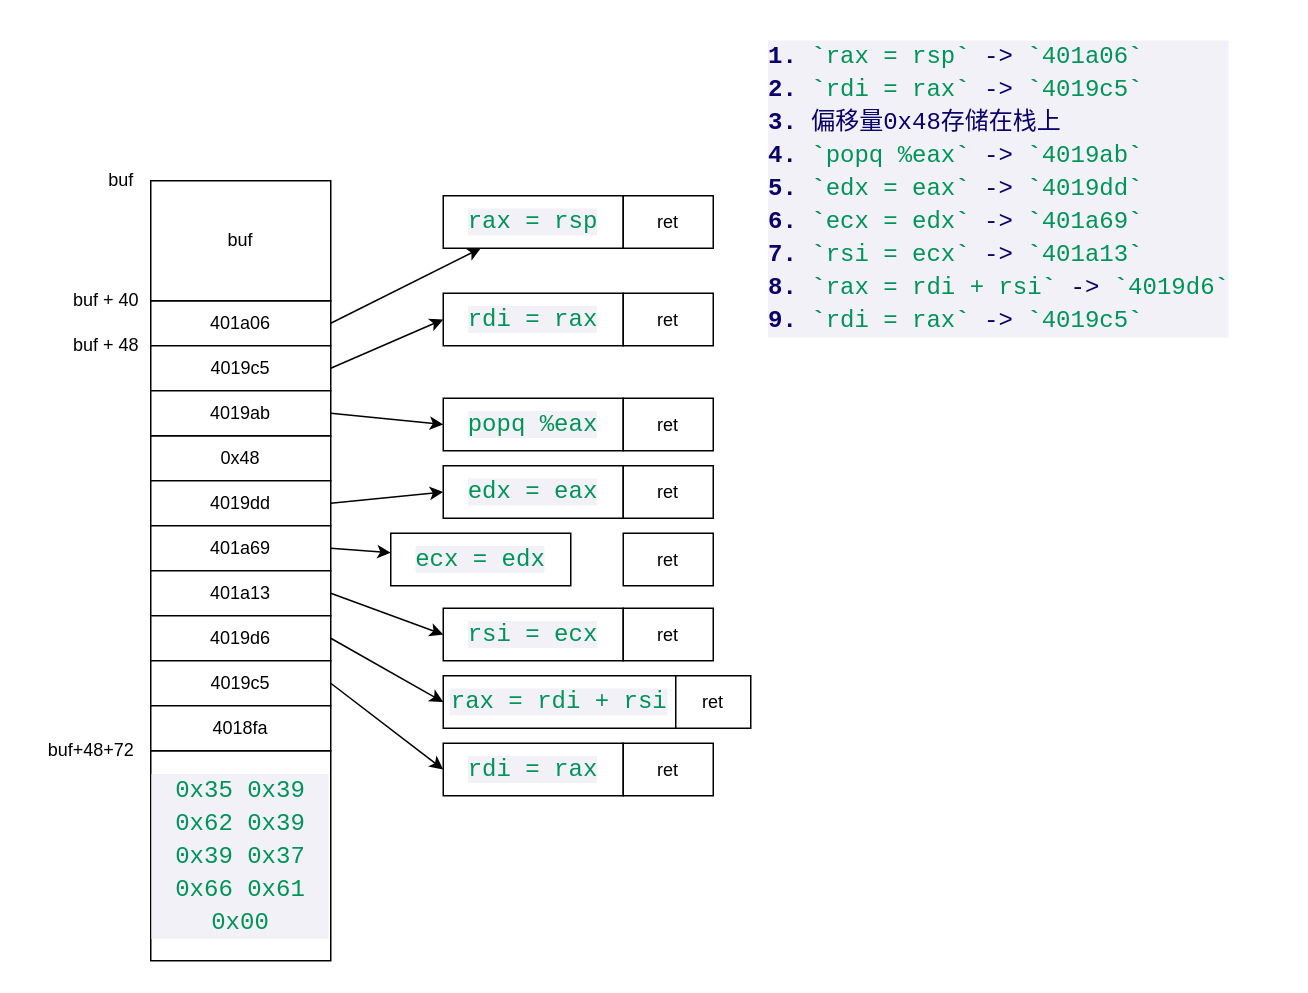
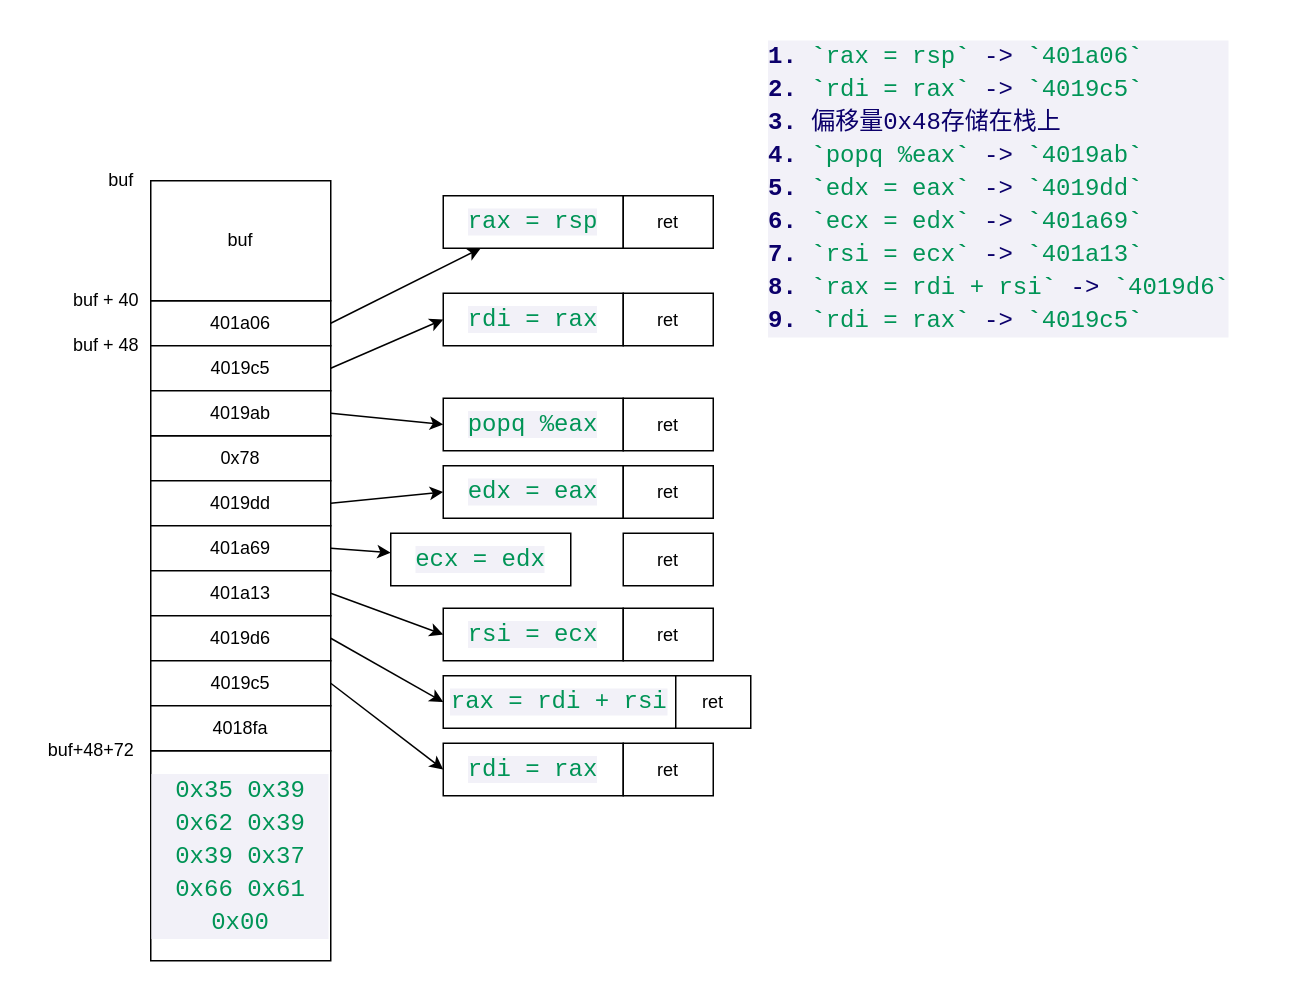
(241, 458) -> (241, 458)
